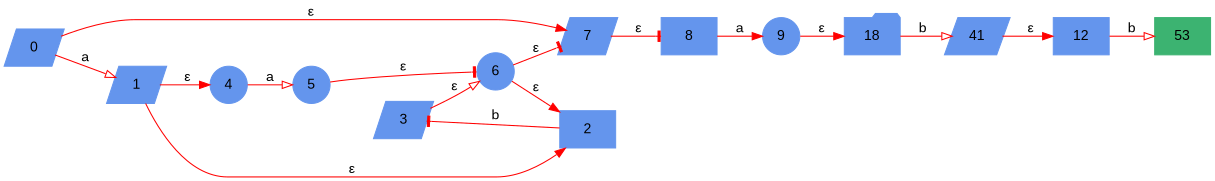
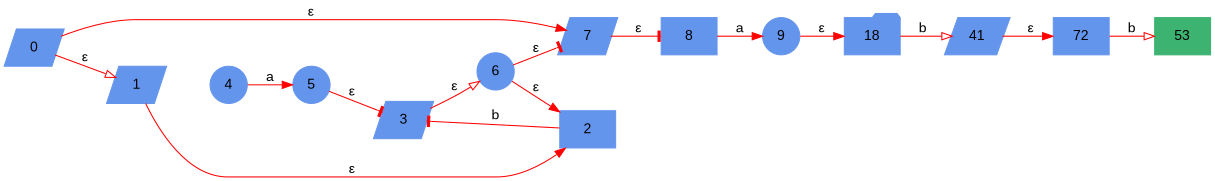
(1081, 36) -> (1081, 36)
(85, 57) -> (85, 57)
(401, 76) -> (353, 101)
(180, 85) -> none
(265, 85) -> (265, 85)
